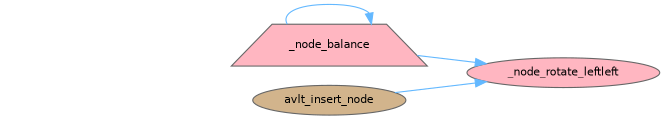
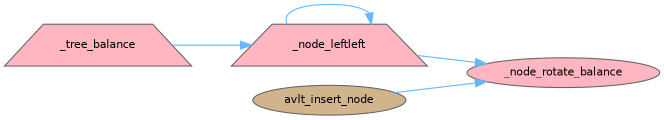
none -> (98, 45)
(329, 45) -> (329, 45)
(563, 73) -> (563, 73)
